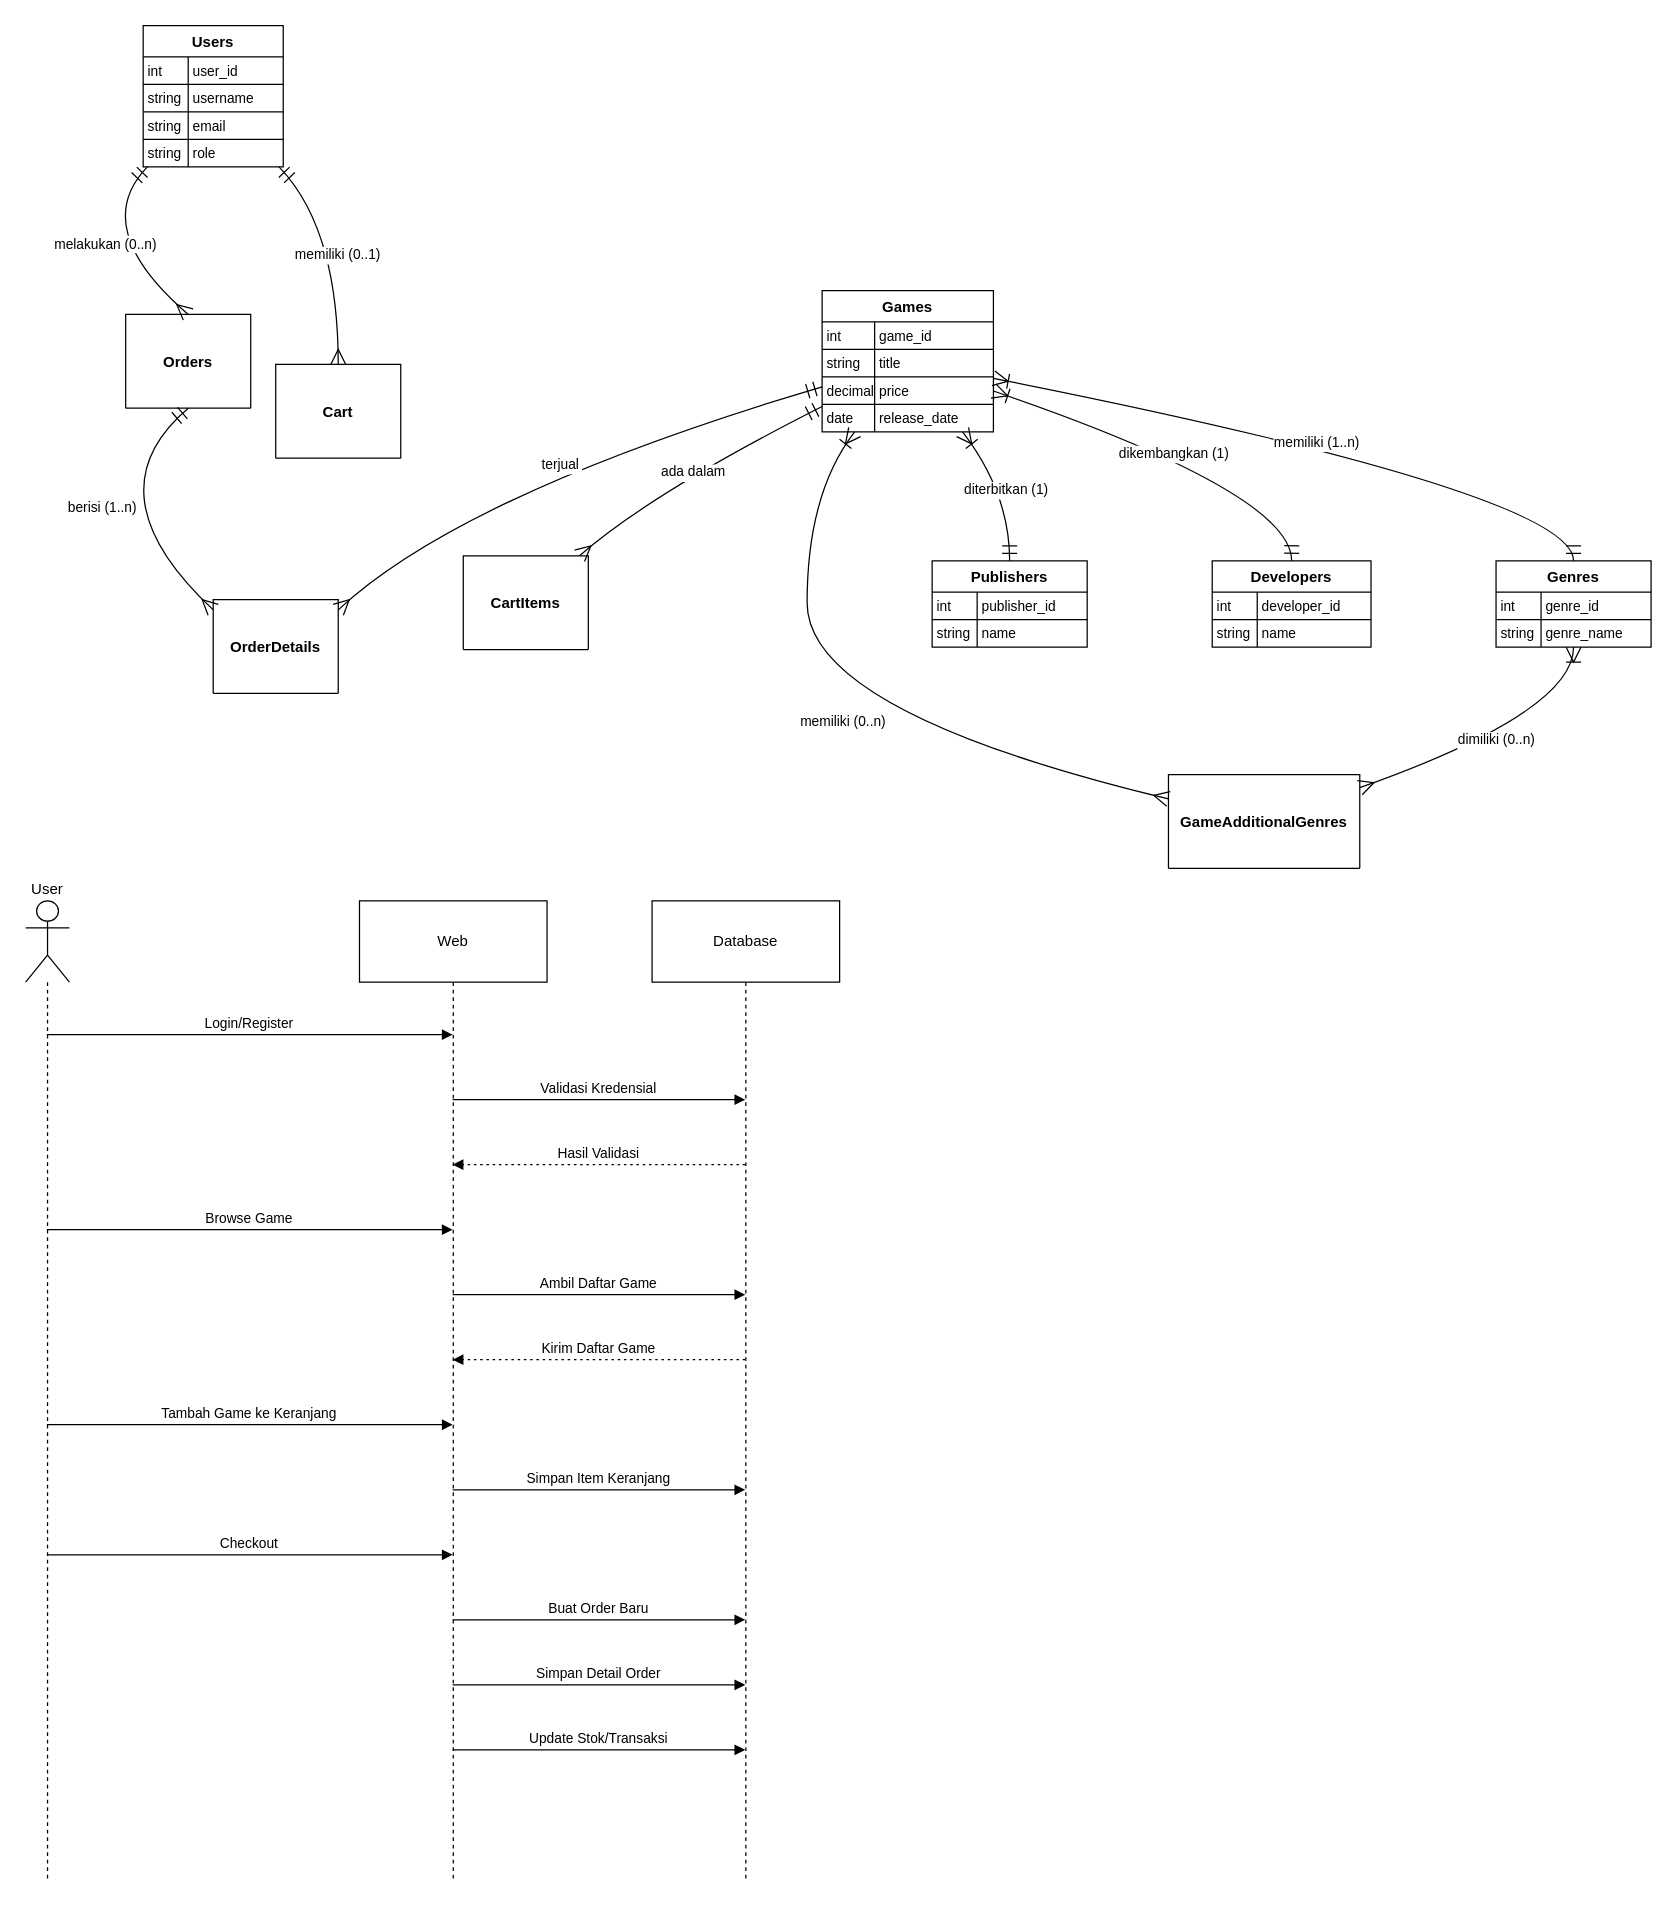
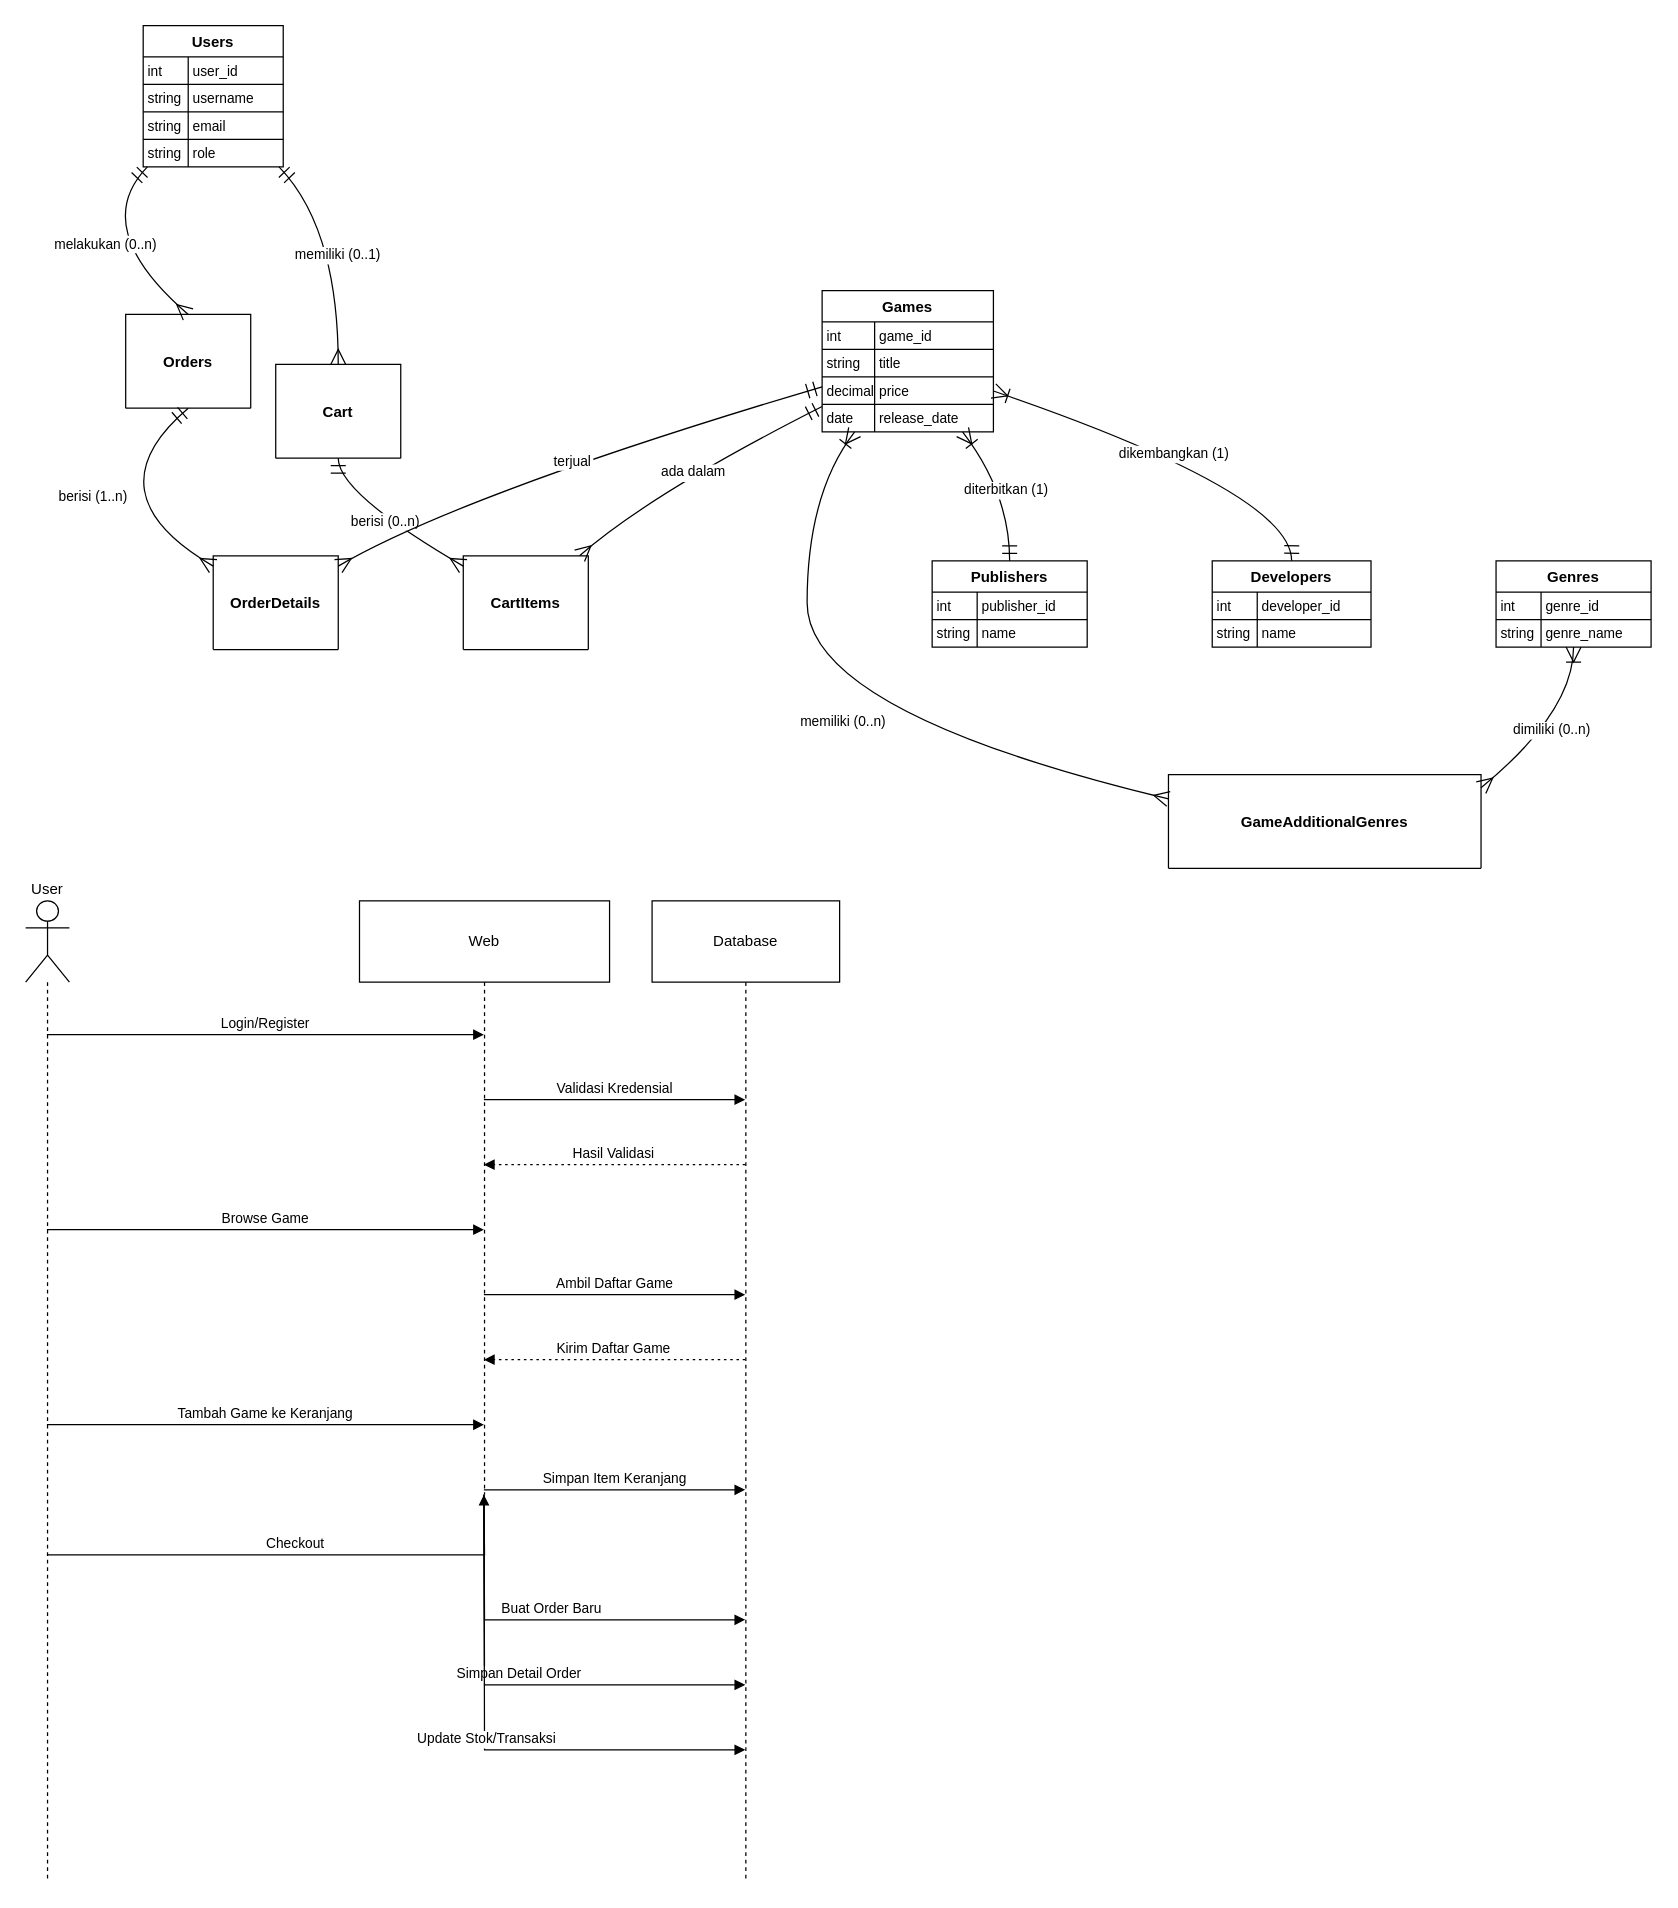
(1153, 411) -> none
none -> (394, 521)
(276, 646) -> (276, 603)
(1264, 821) -> (1324, 821)
(453, 1391) -> (484, 1198)
